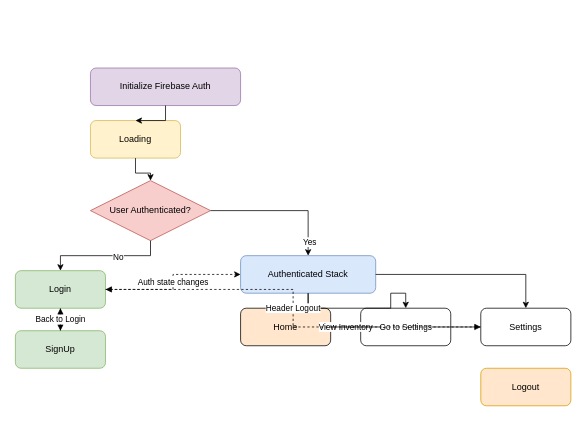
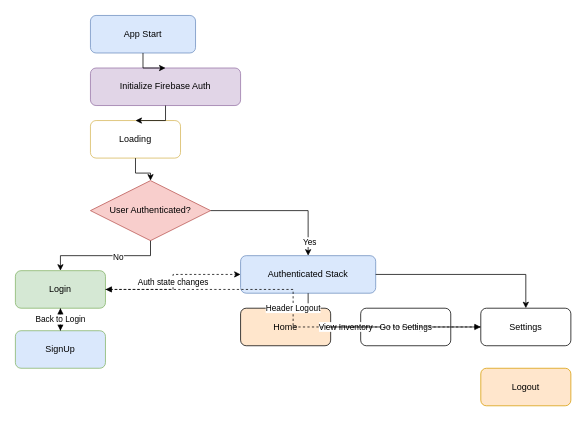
none -> (143, 34)
none -> (143, 67)
(135, 139) -> (135, 139)
(394, 293) -> none
(60, 349) -> (60, 349)
